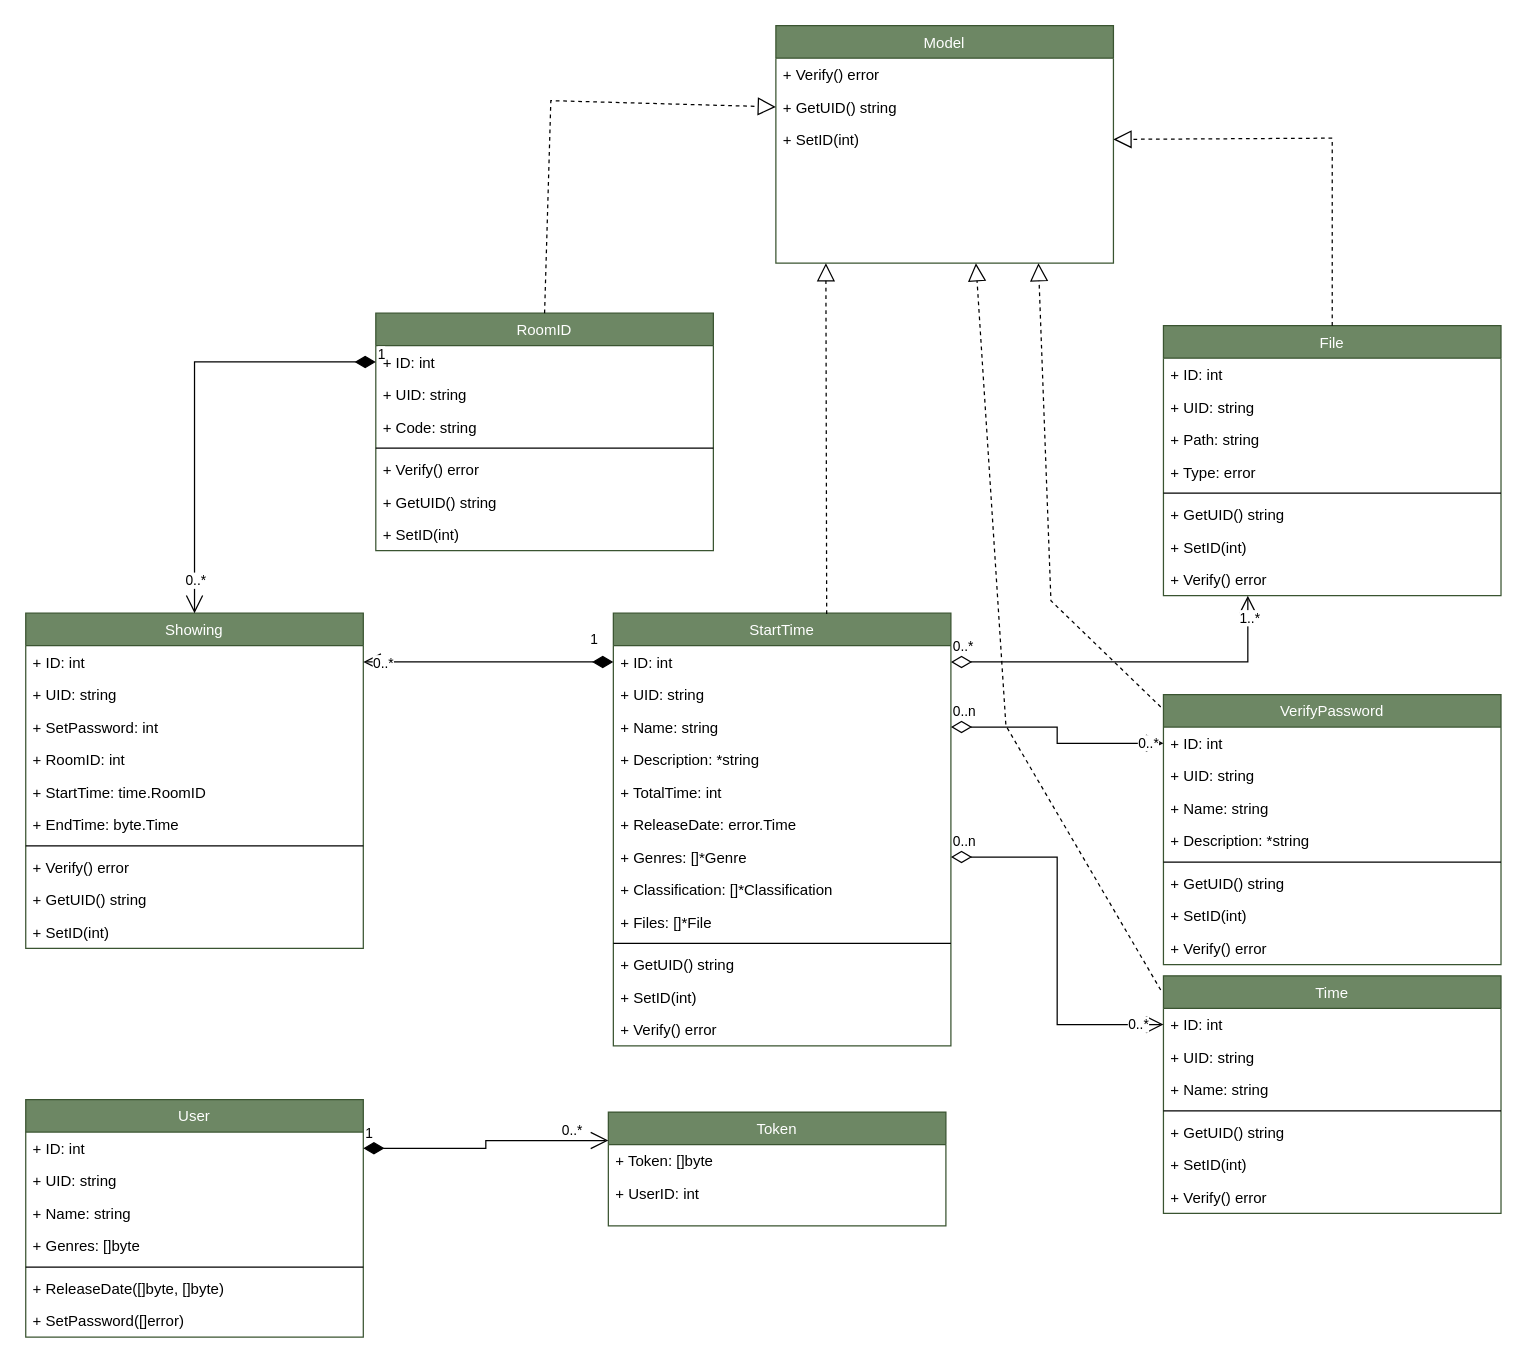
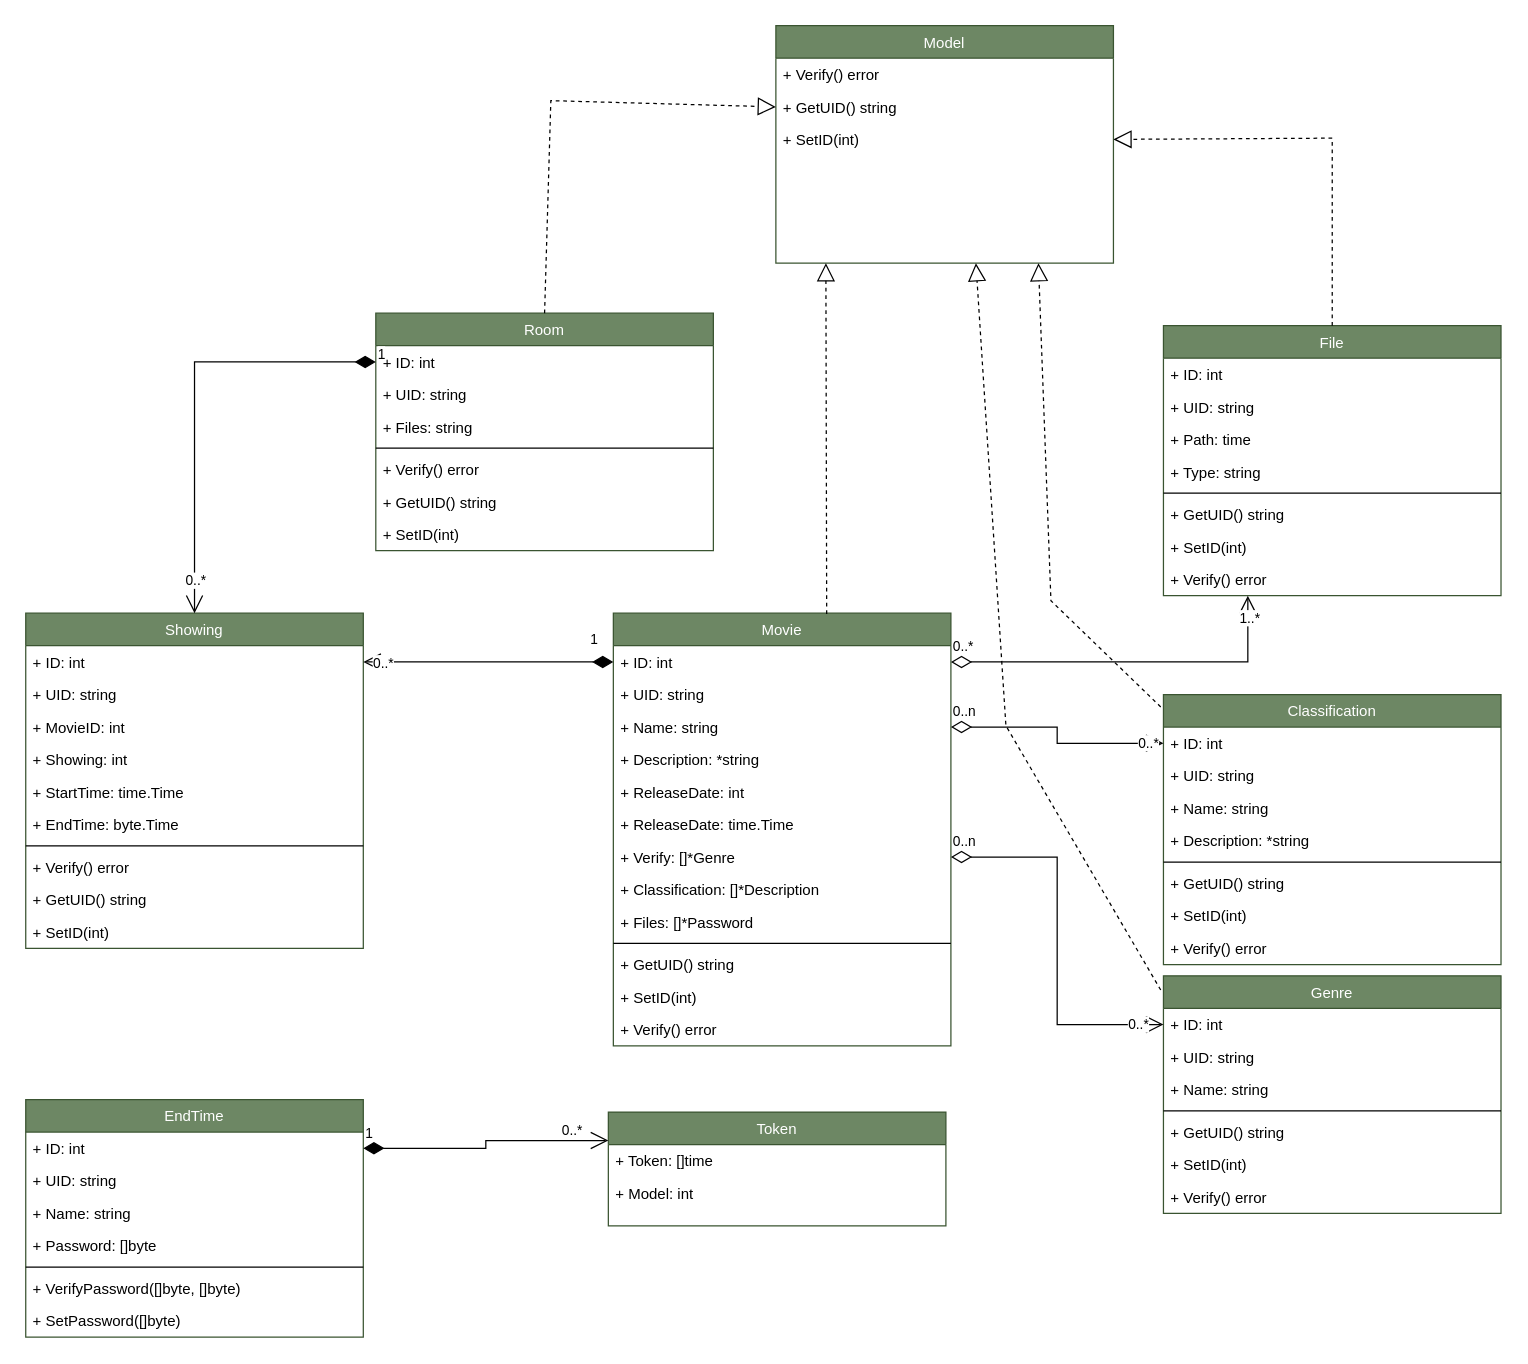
(544, 330) -> (544, 330)
(434, 428) -> (434, 428)
(1221, 440) -> (1213, 440)
(1219, 473) -> (1221, 473)
(781, 630) -> (781, 630)
(1331, 711) -> (1331, 711)
(100, 728) -> (82, 728)
(79, 760) -> (82, 760)
(122, 793) -> (111, 793)
(676, 793) -> (686, 793)
(713, 825) -> (707, 825)
(690, 858) -> (688, 858)
(746, 890) -> (737, 890)
(674, 923) -> (694, 923)
(1331, 993) -> (1331, 993)
(194, 1116) -> (194, 1116)
(672, 1161) -> (670, 1161)
(662, 1194) -> (656, 1194)
(94, 1246) -> (102, 1246)
(147, 1289) -> (159, 1289)
(123, 1321) -> (119, 1321)
